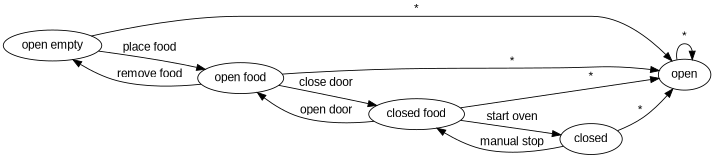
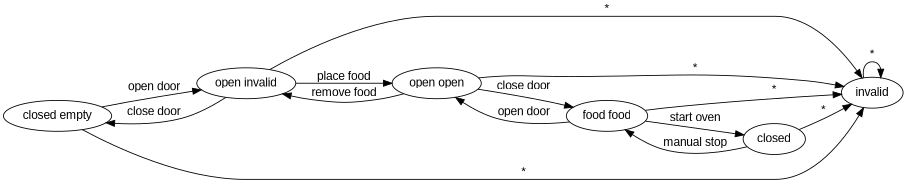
(53, 45) -> (246, 83)
(685, 75) -> (872, 93)
(241, 78) -> (437, 83)
(417, 114) -> (607, 116)
none -> (58, 116)
